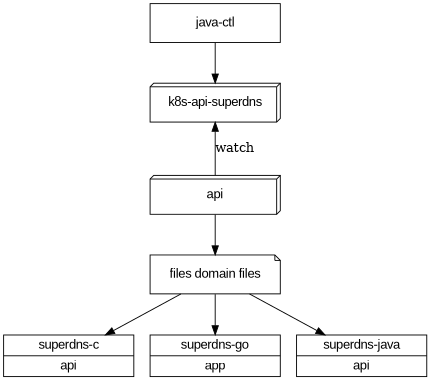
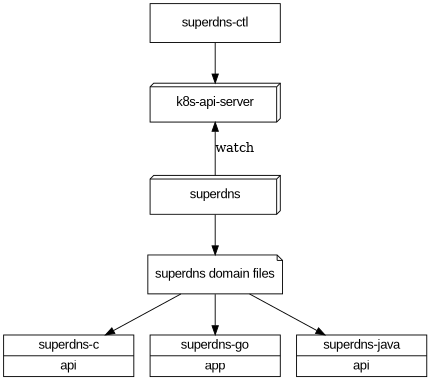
(215, 23) -> (215, 23)
(215, 103) -> (215, 103)
(215, 195) -> (215, 195)
(215, 274) -> (215, 274)
